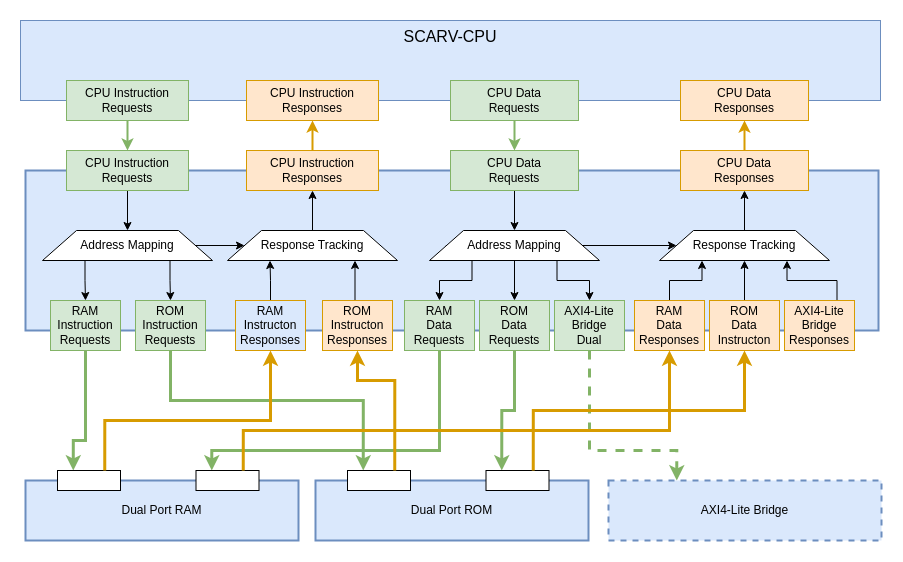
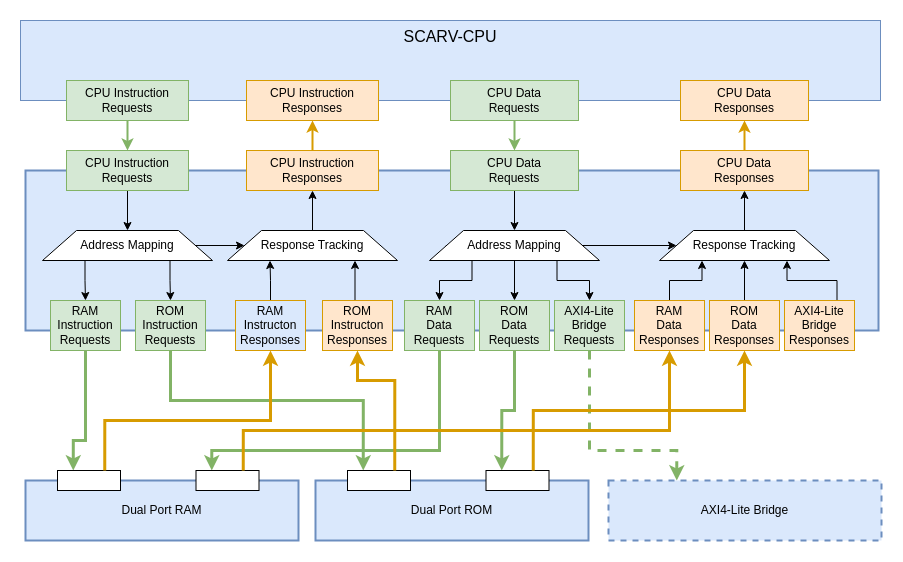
(590, 326) -> (590, 326)
(745, 326) -> (745, 326)
